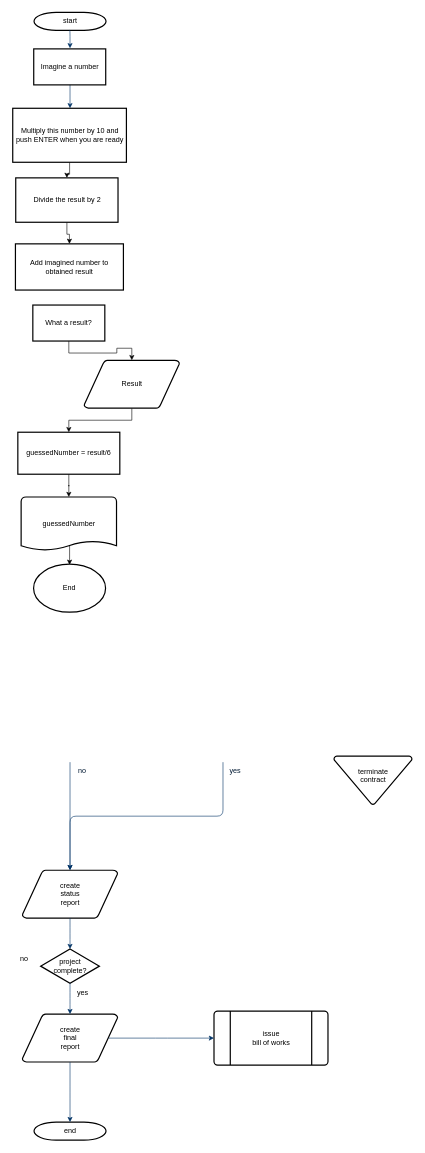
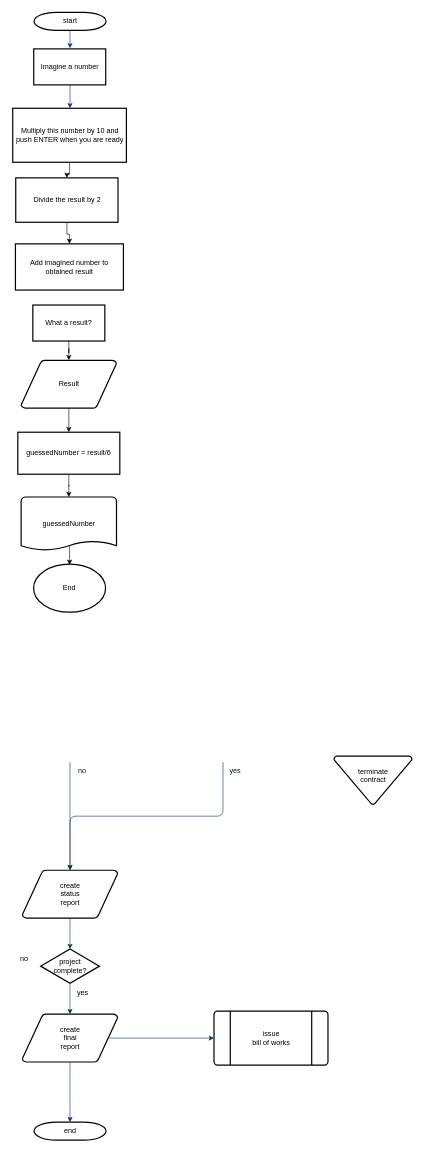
(132, 384) -> (69, 384)
